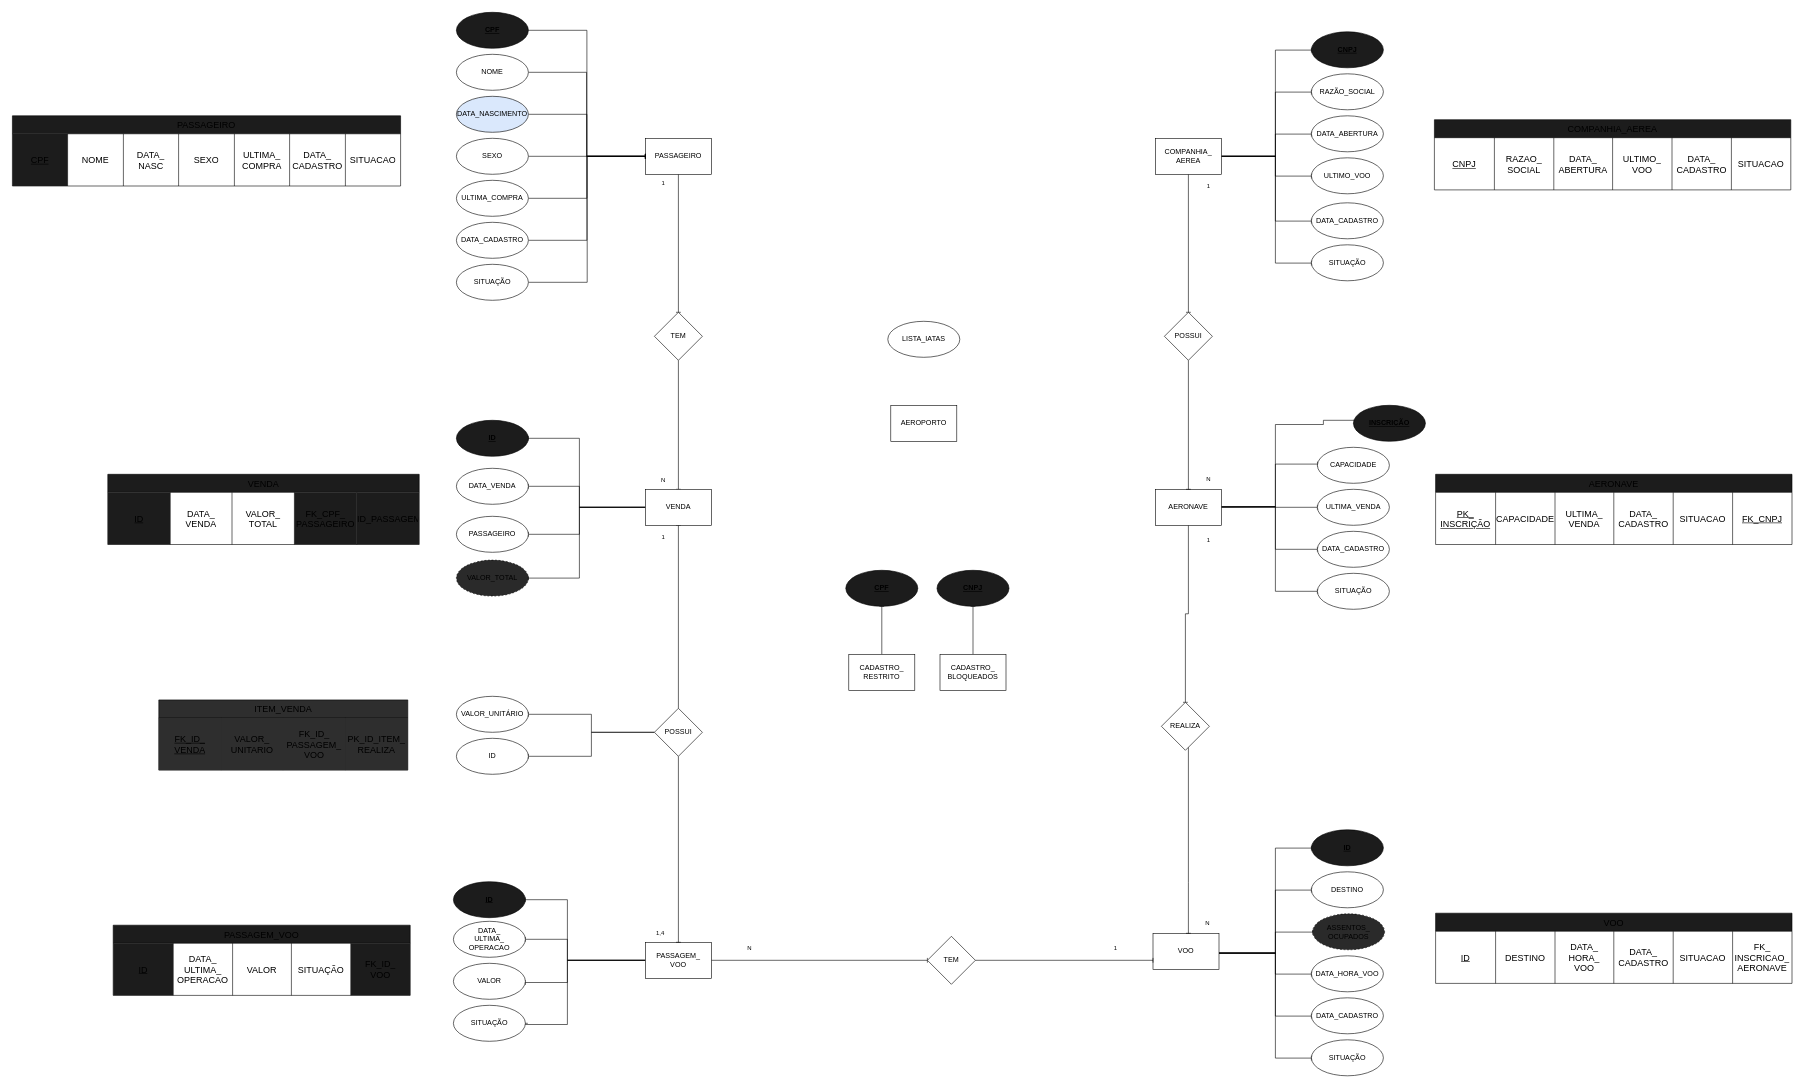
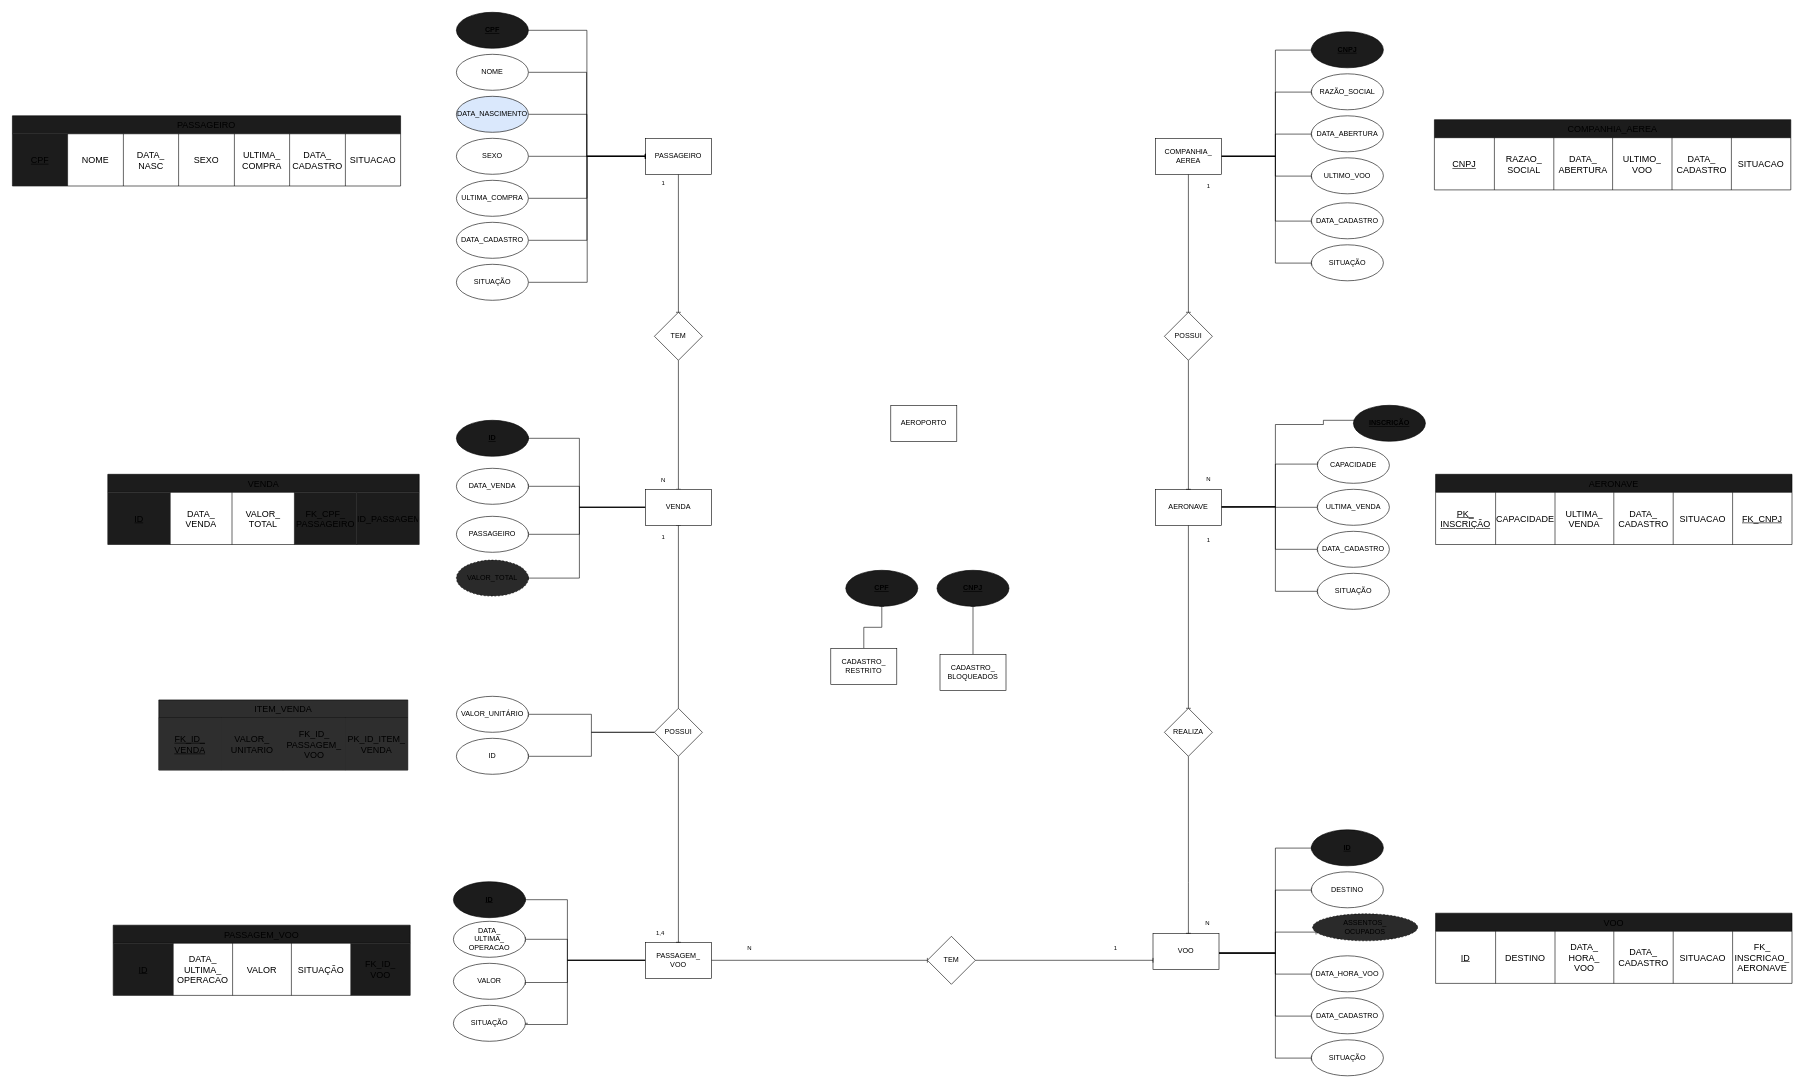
(924, 339) -> none
(882, 672) -> (864, 666)
(1185, 726) -> (1188, 732)
(377, 744) -> (377, 744)
(1349, 932) -> (1365, 927)
